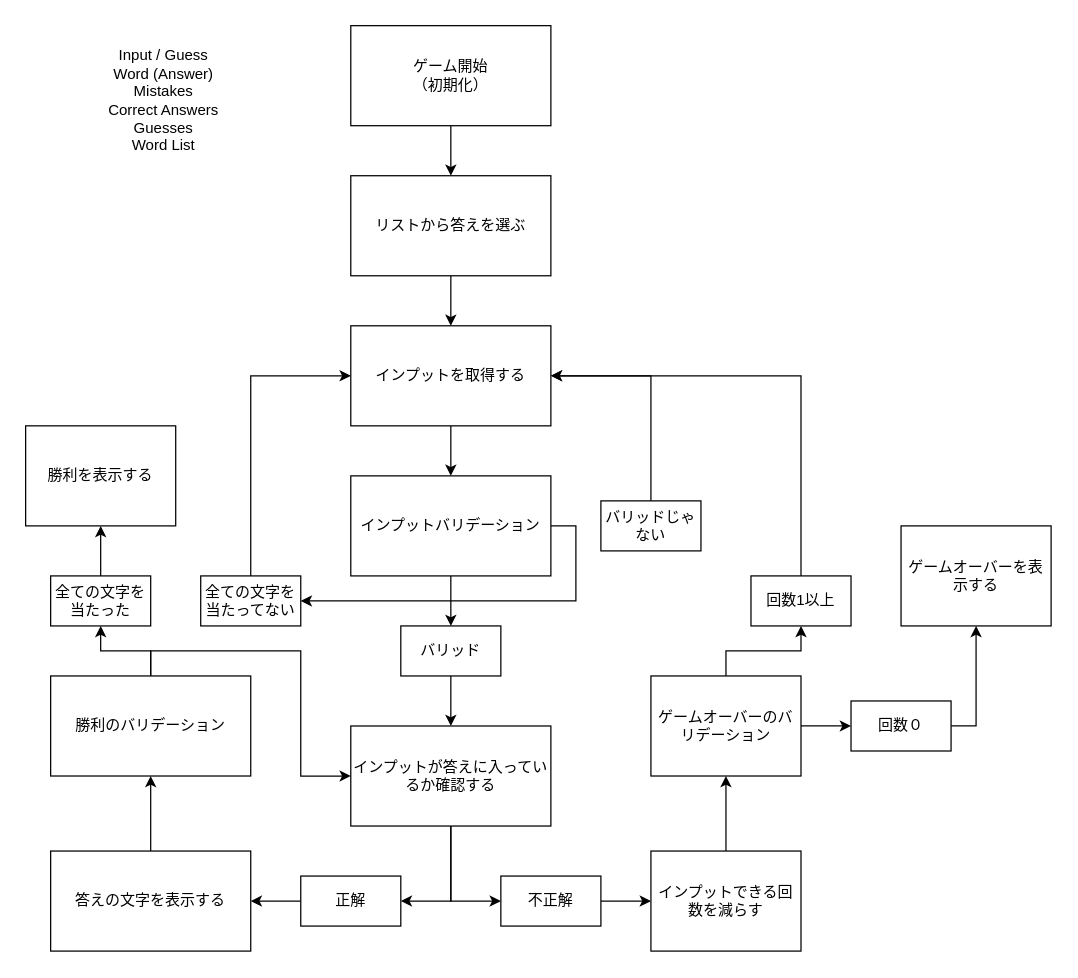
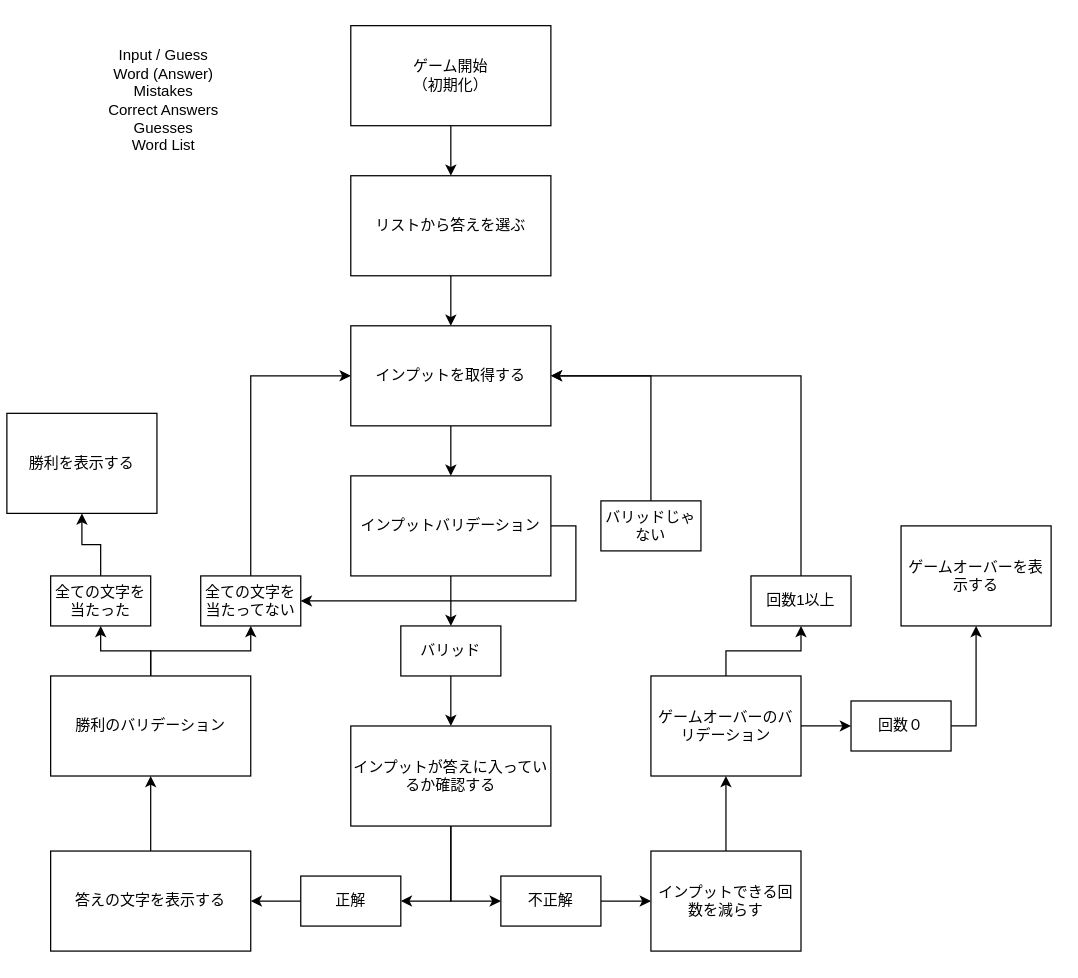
(101, 476) -> (82, 463)
(301, 708) -> (251, 644)
